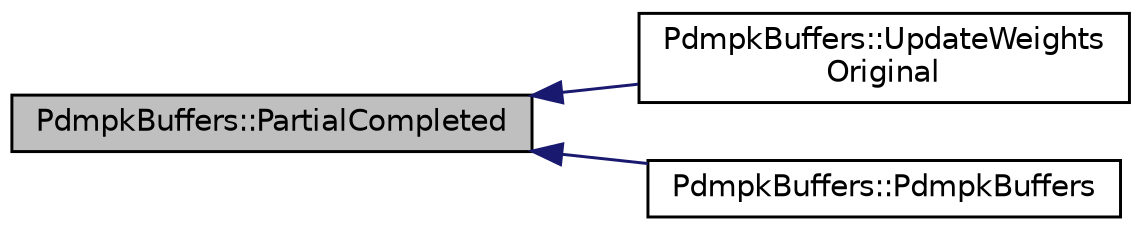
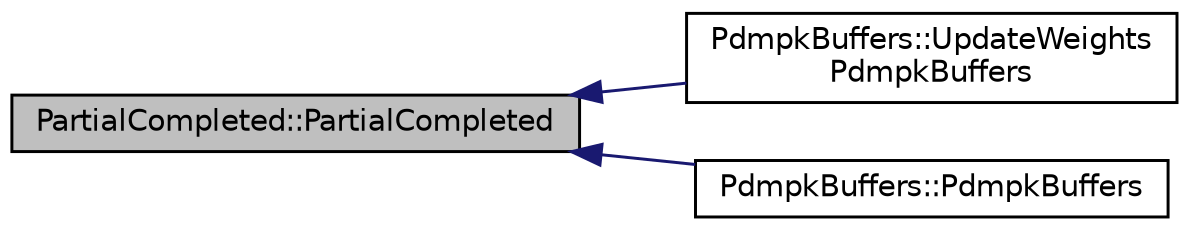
(884, 58) -> (932, 58)
(272, 123) -> (296, 123)
